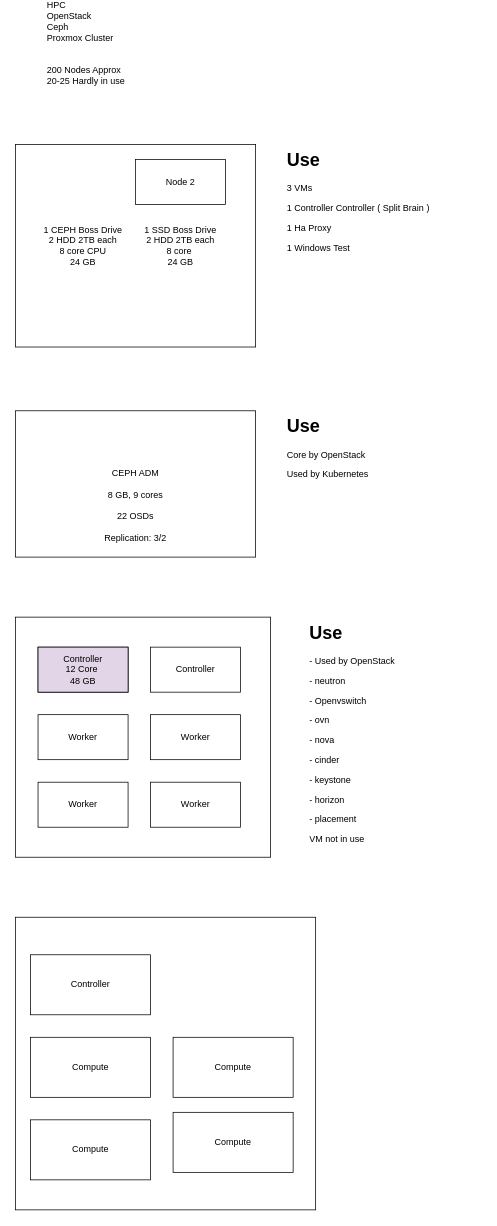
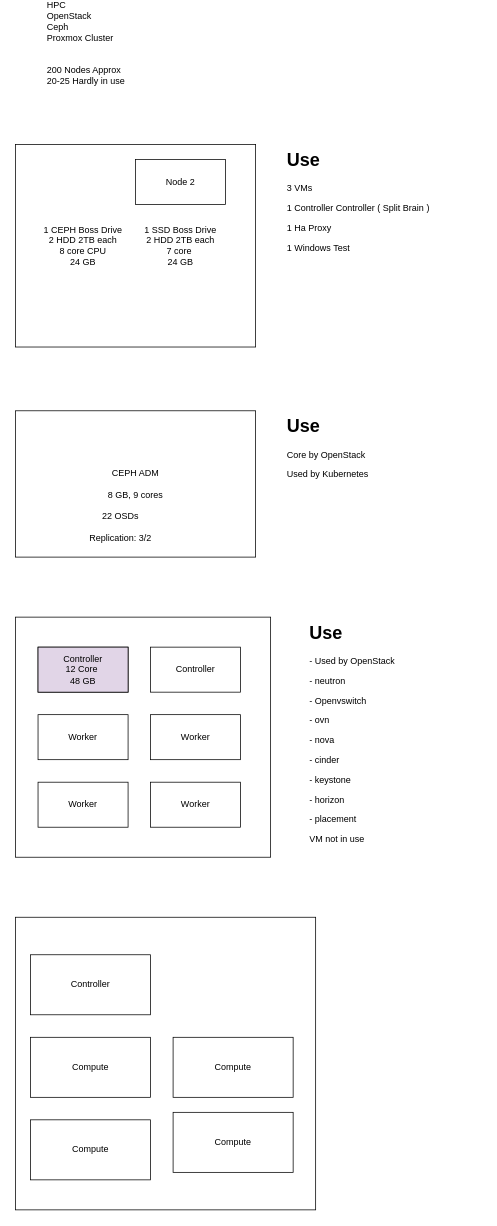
(180, 246) -> (180, 246)
(135, 527) -> (120, 527)
